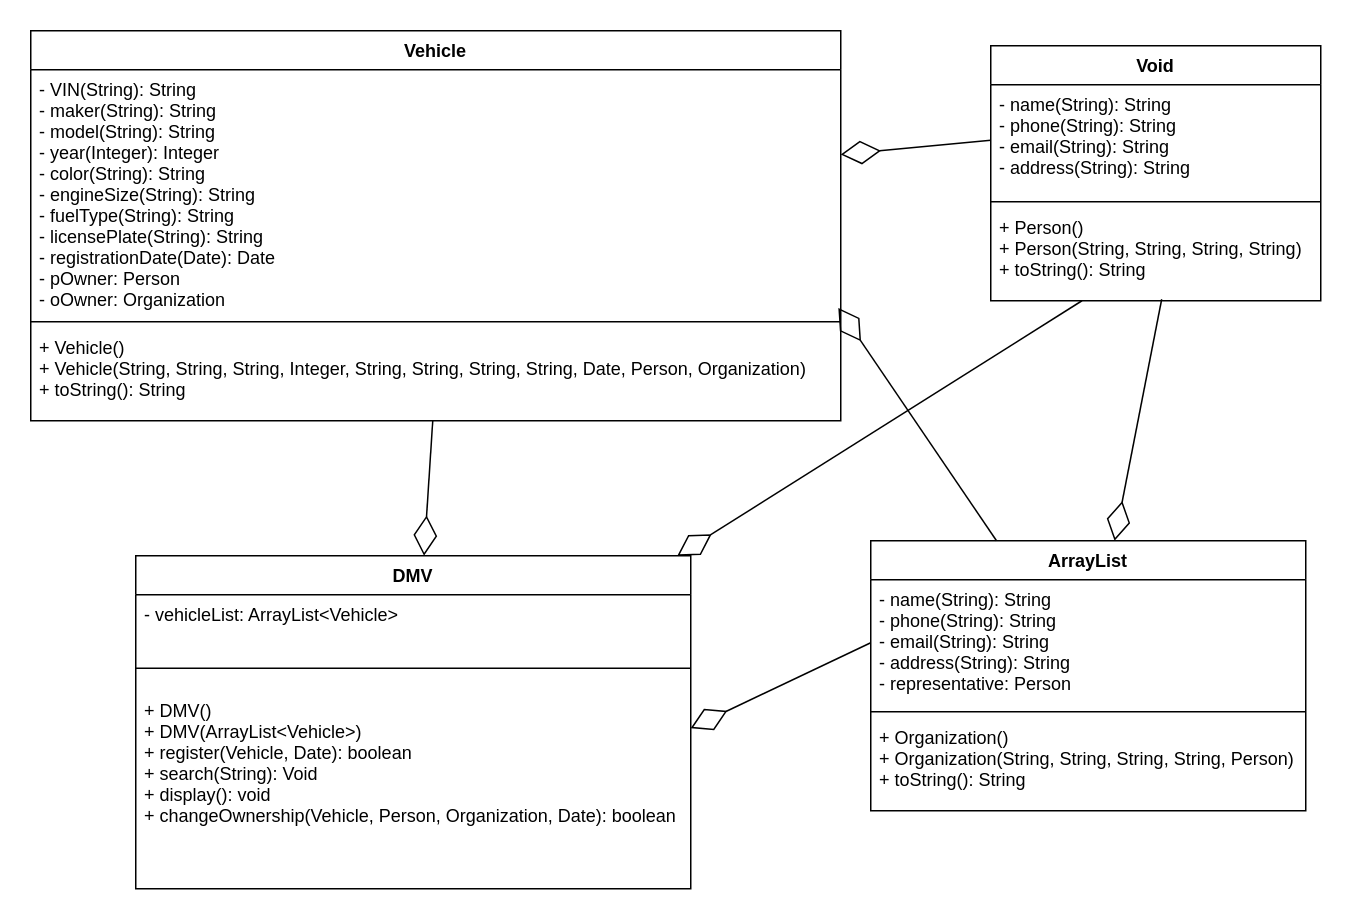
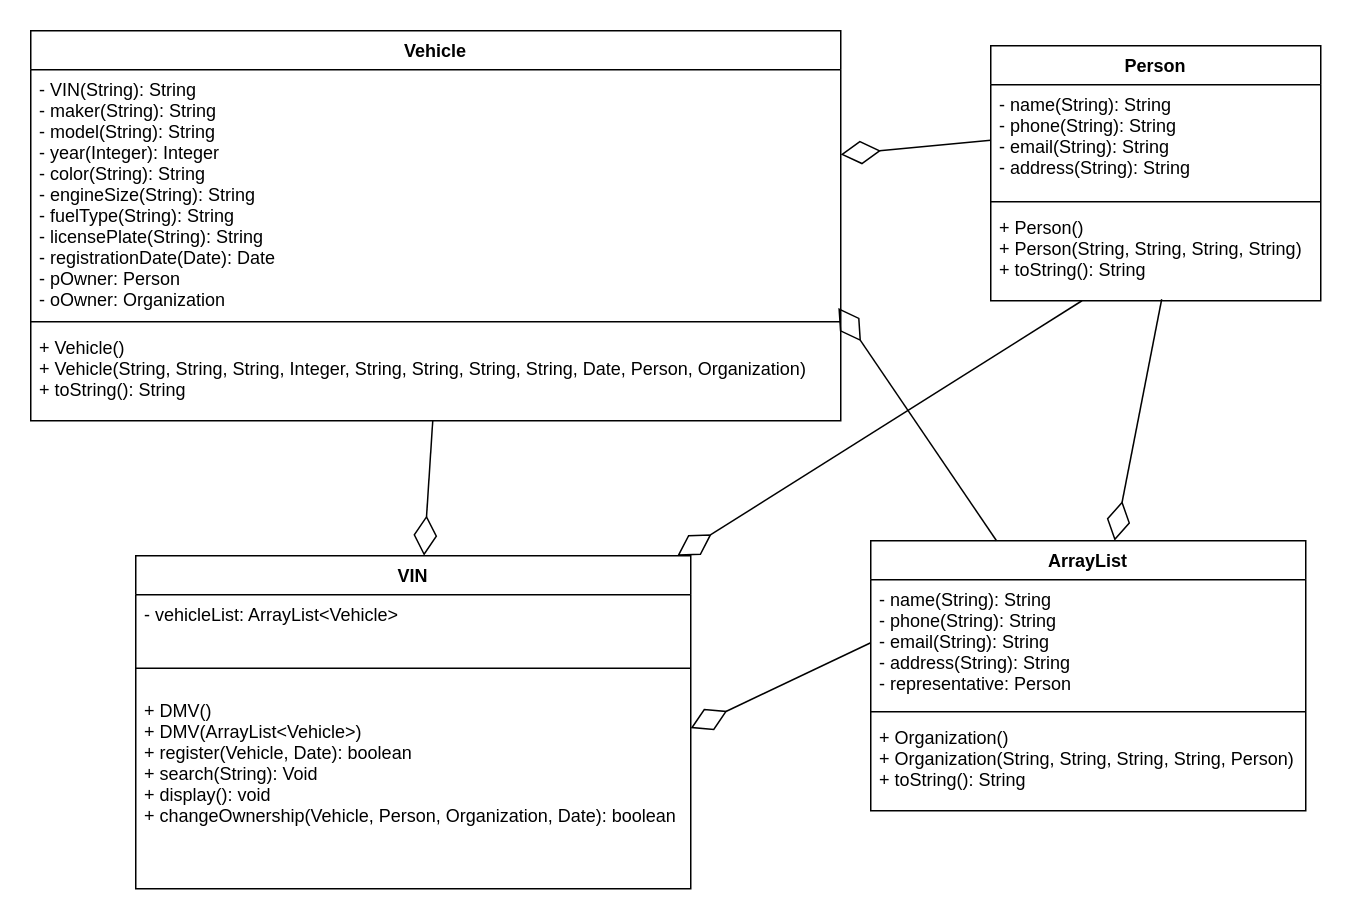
(1155, 66) -> (1155, 66)
(413, 576) -> (413, 576)
